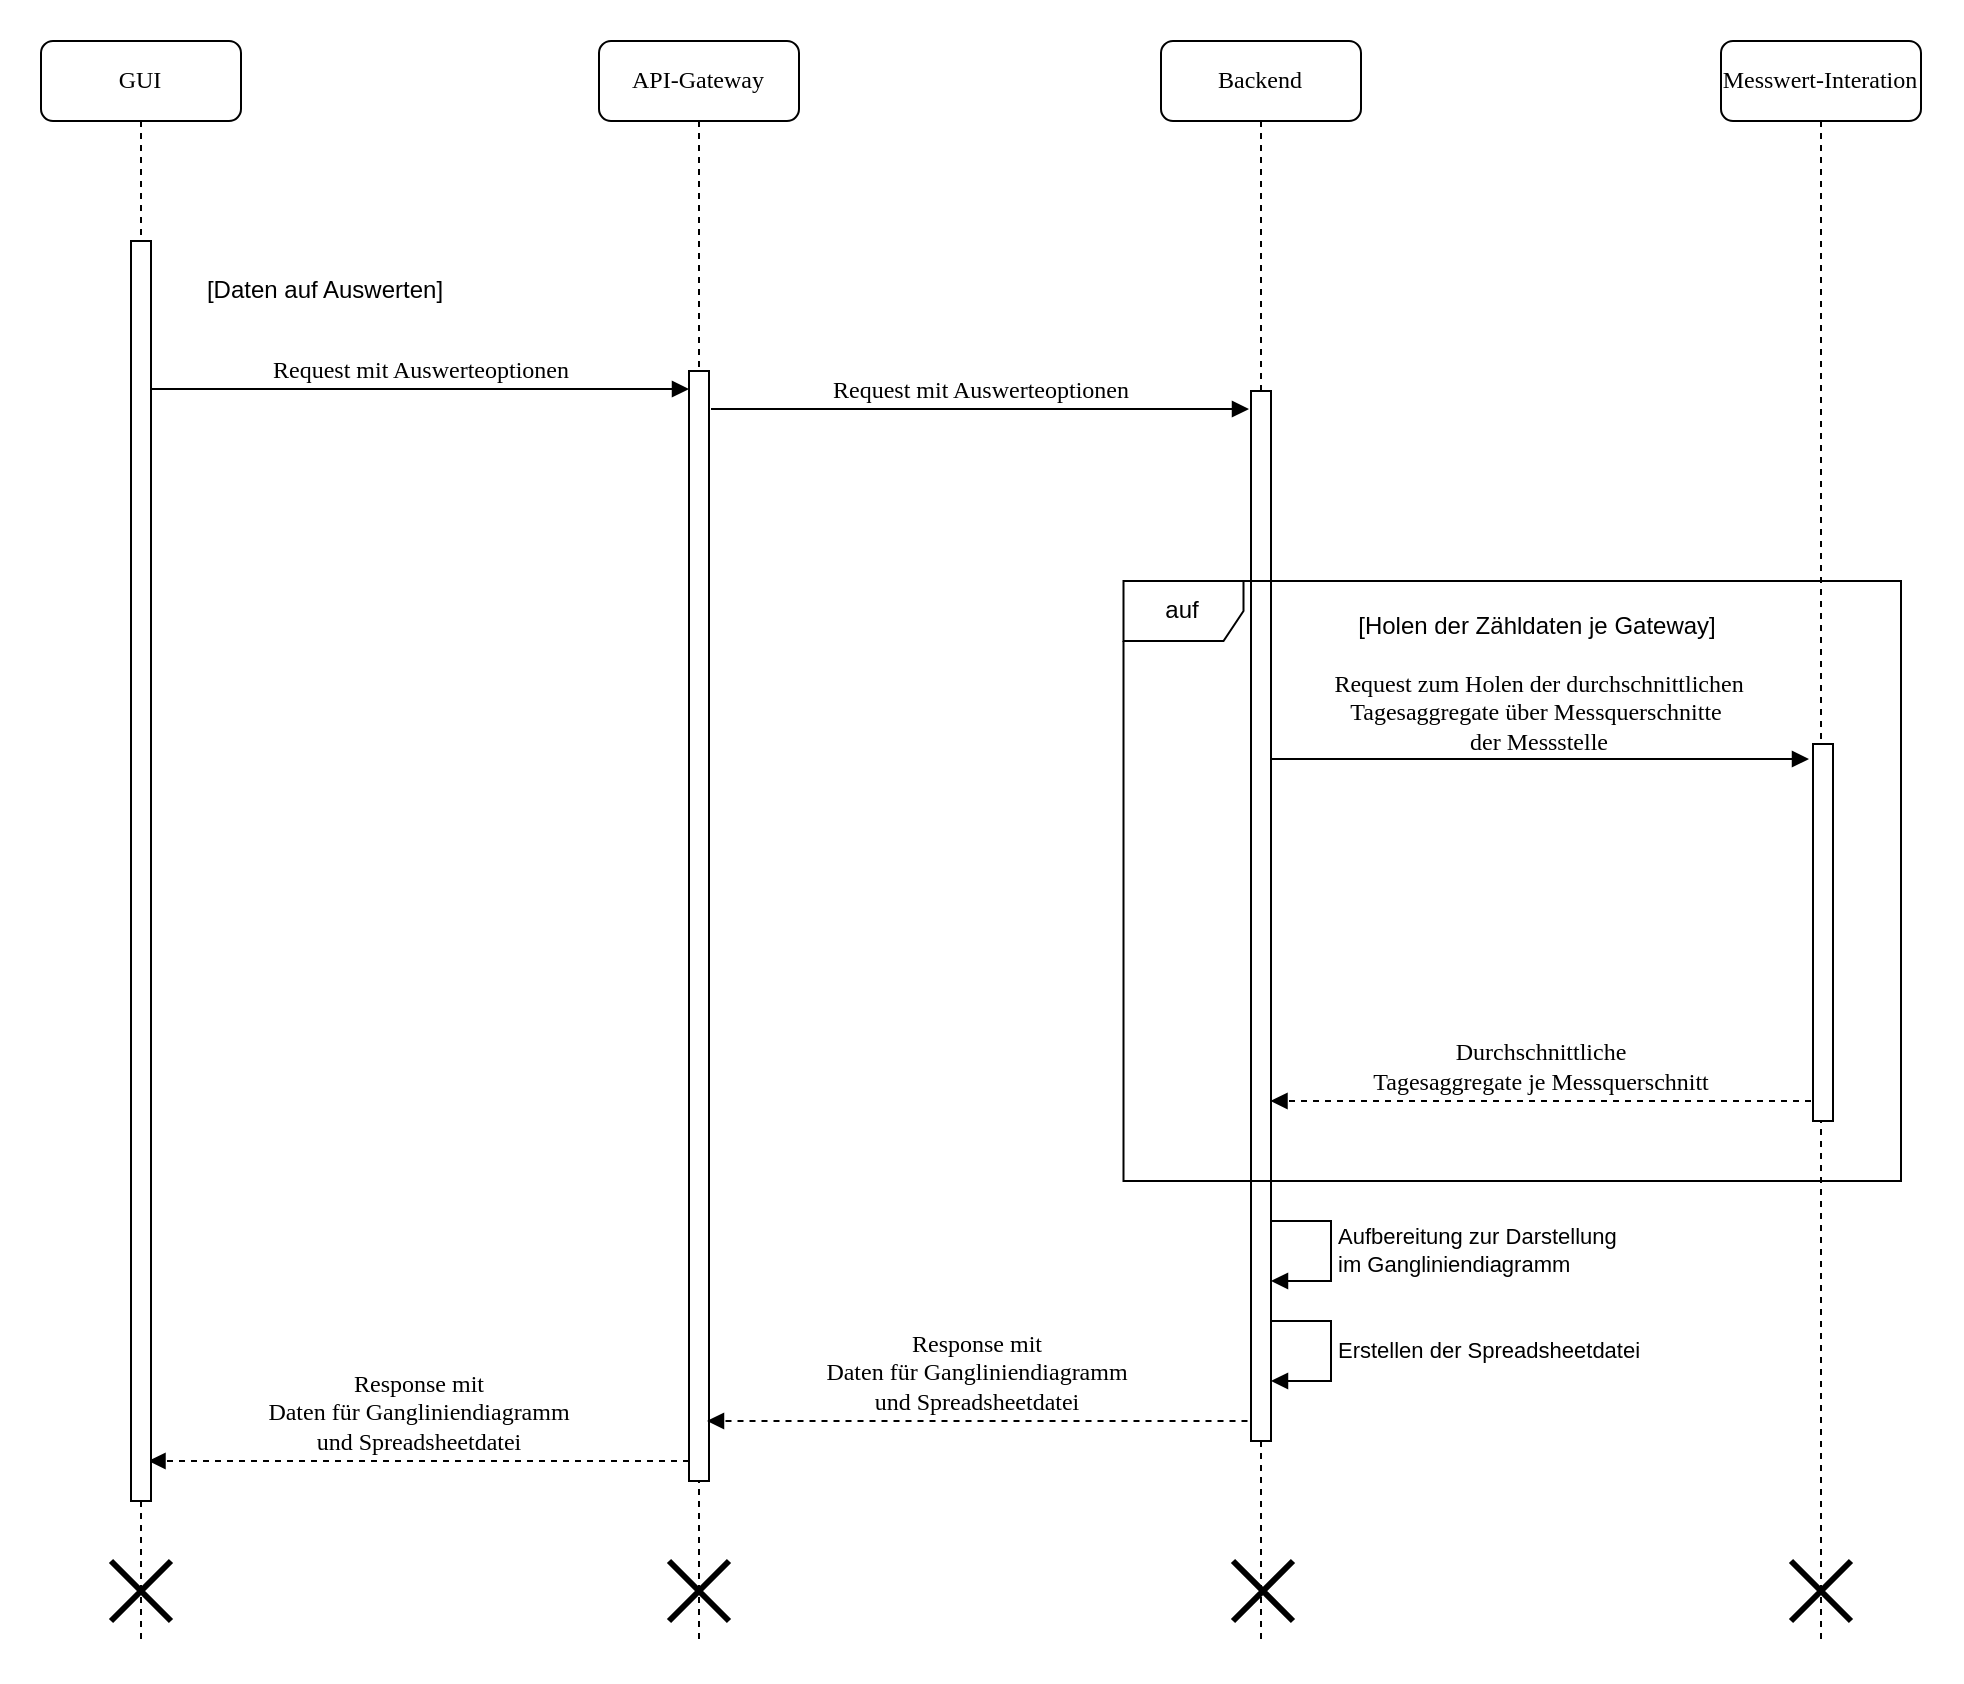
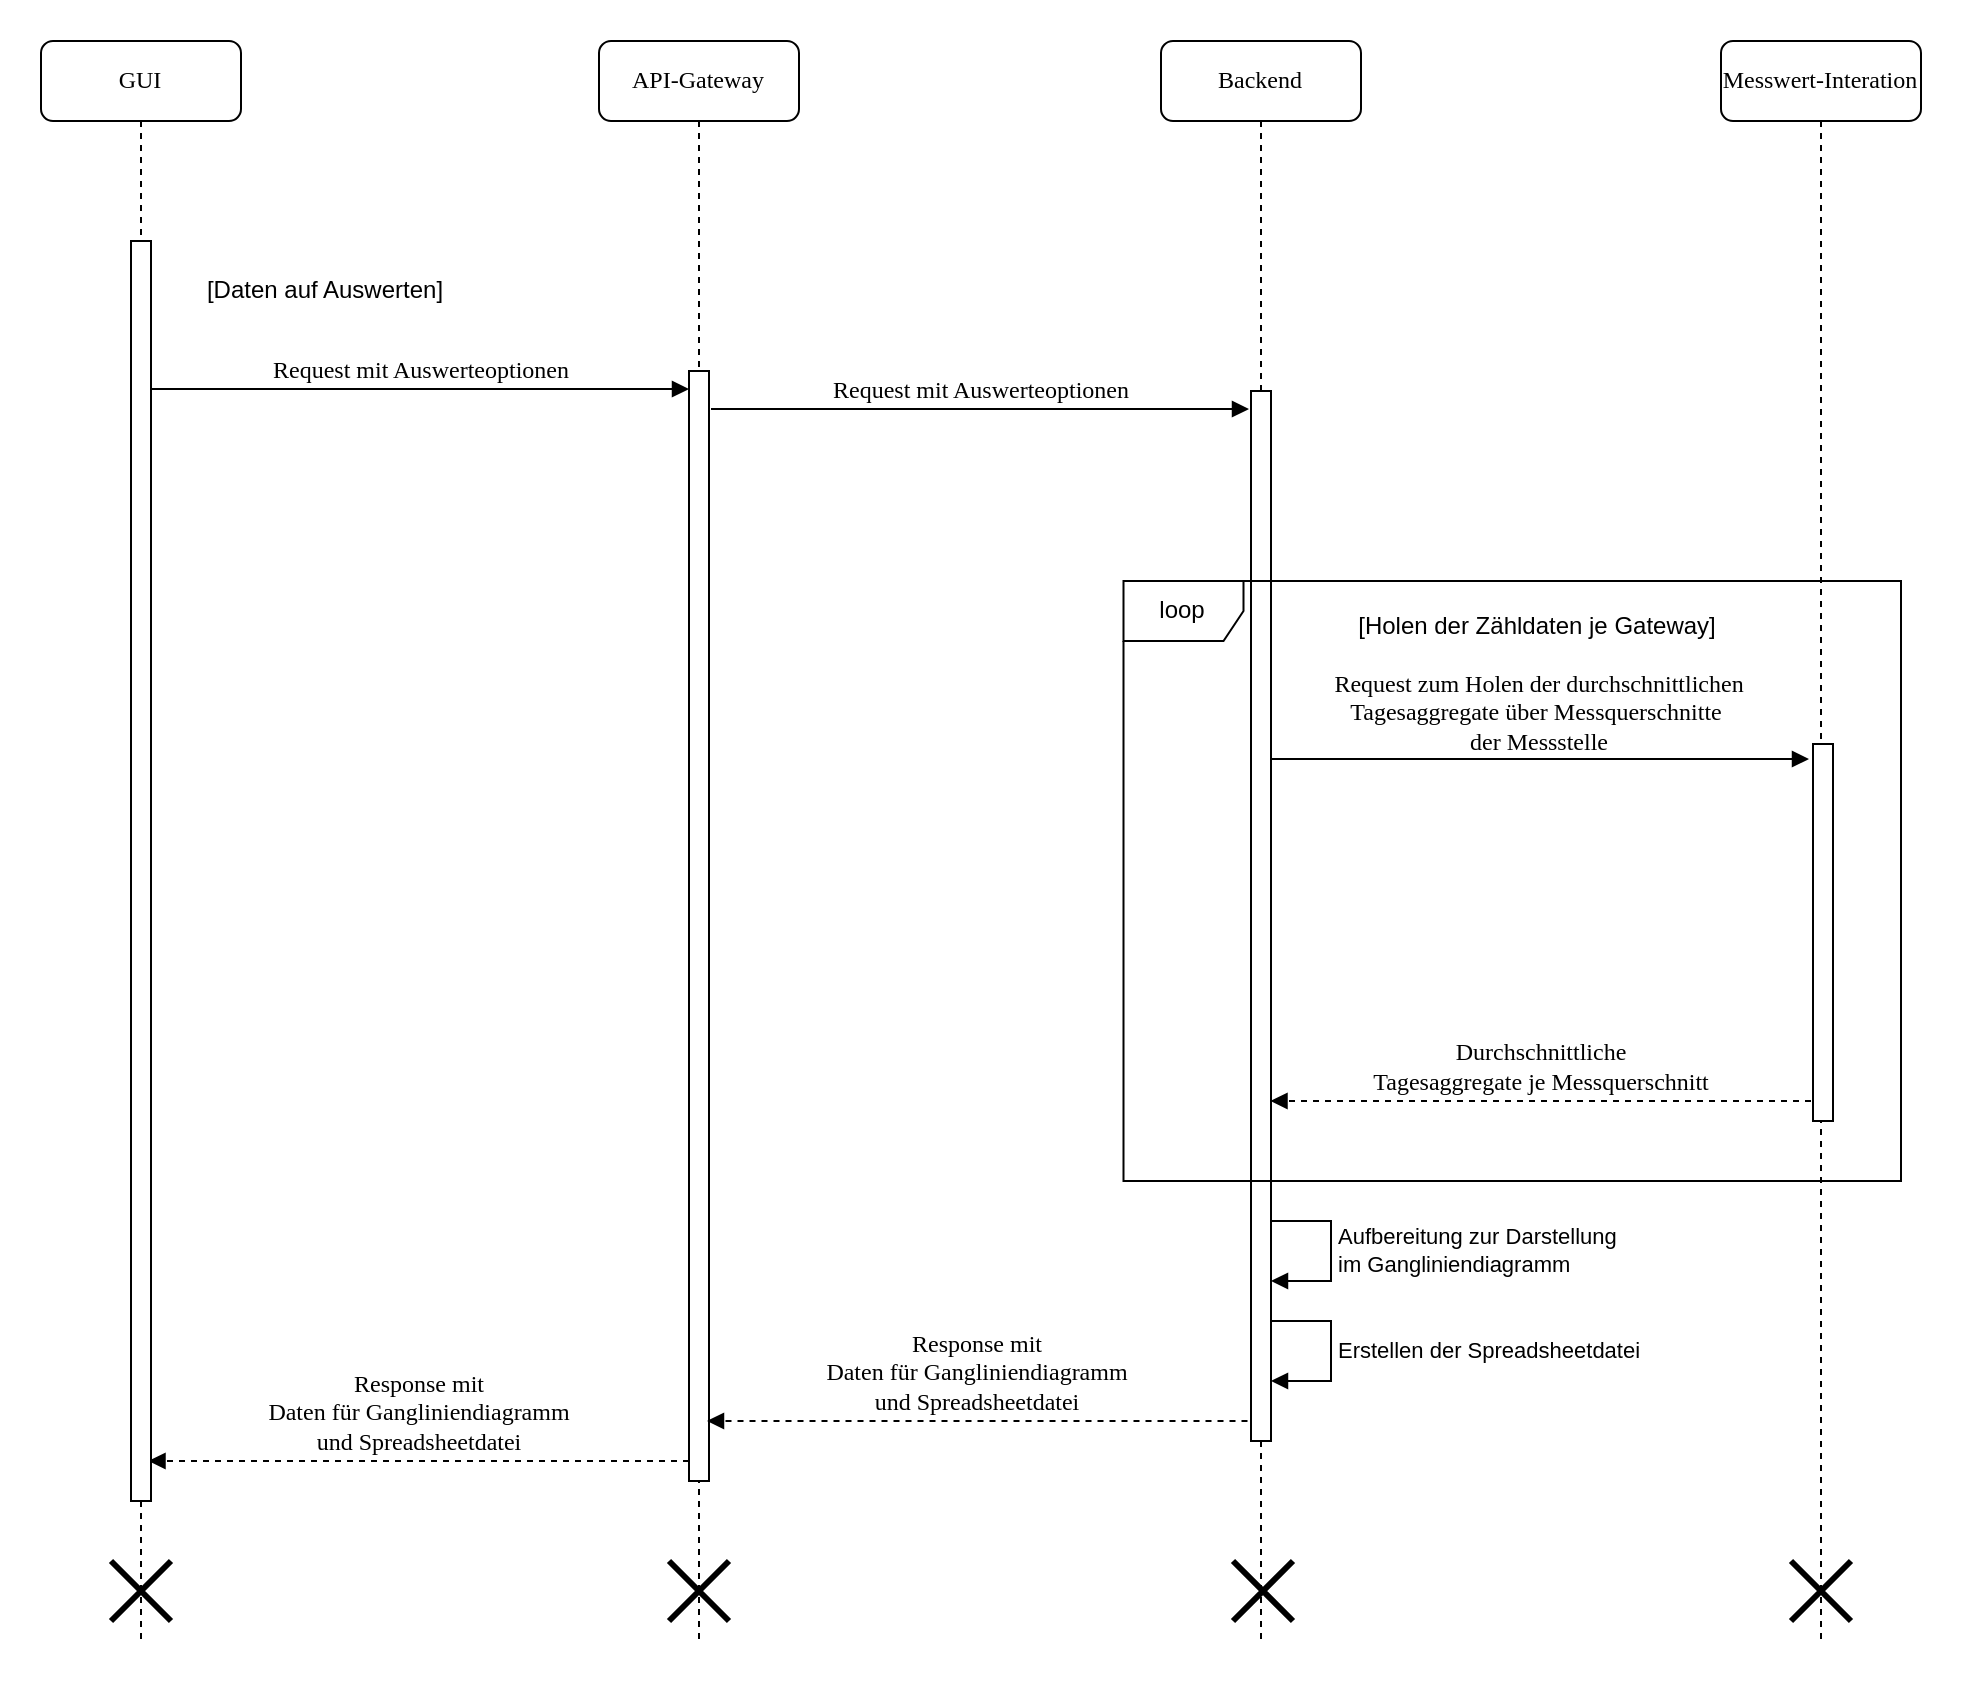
(1183, 611) -> (1183, 611)
